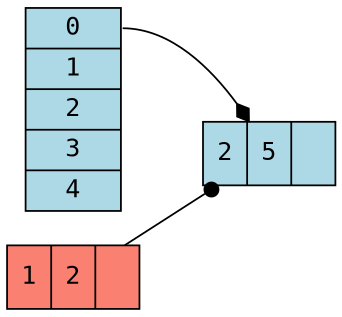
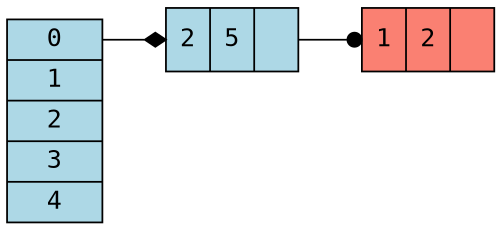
(165, 220) -> (323, 40)
